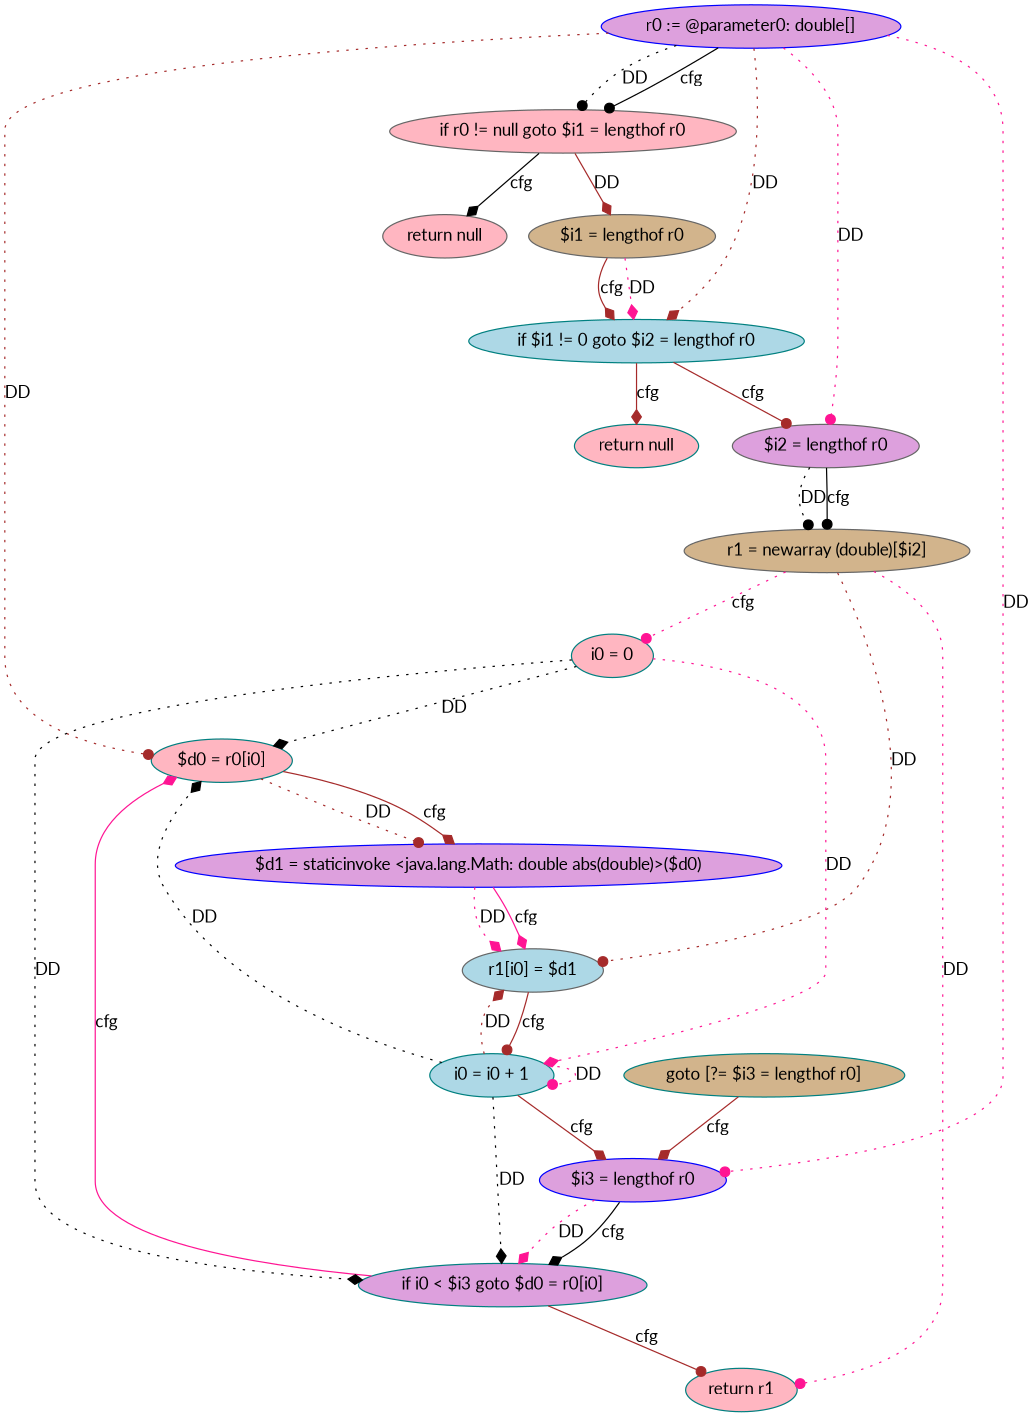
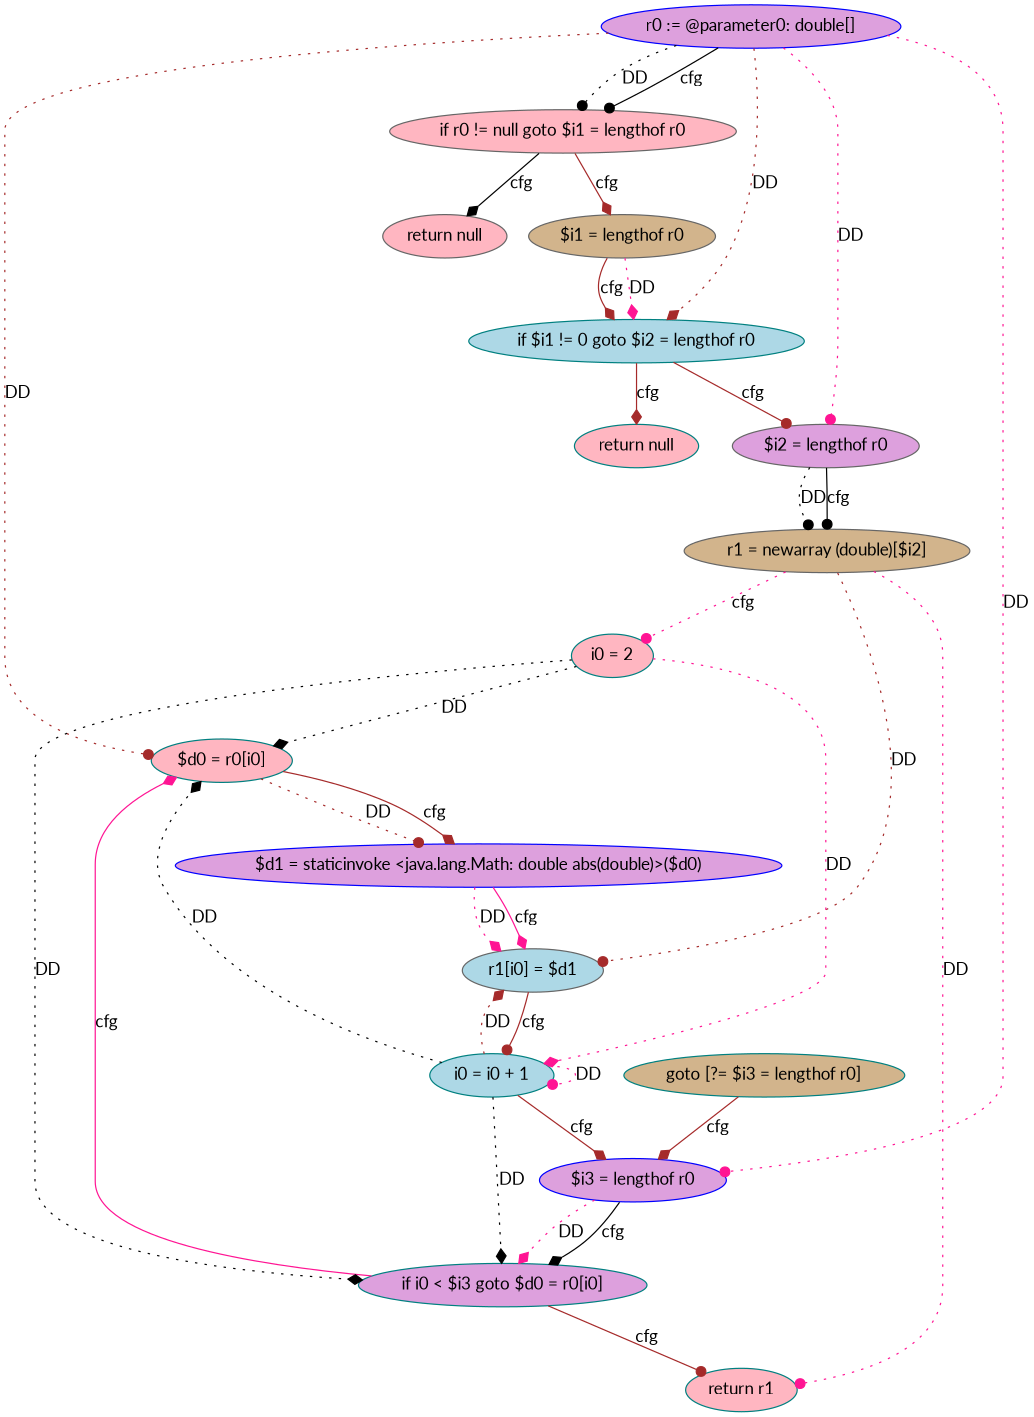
(607, 184) -> (607, 184)
(612, 656) -> (612, 656)
